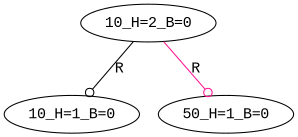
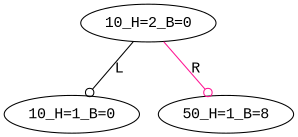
(120, 69) -> (120, 69)
(226, 114) -> (226, 114)
